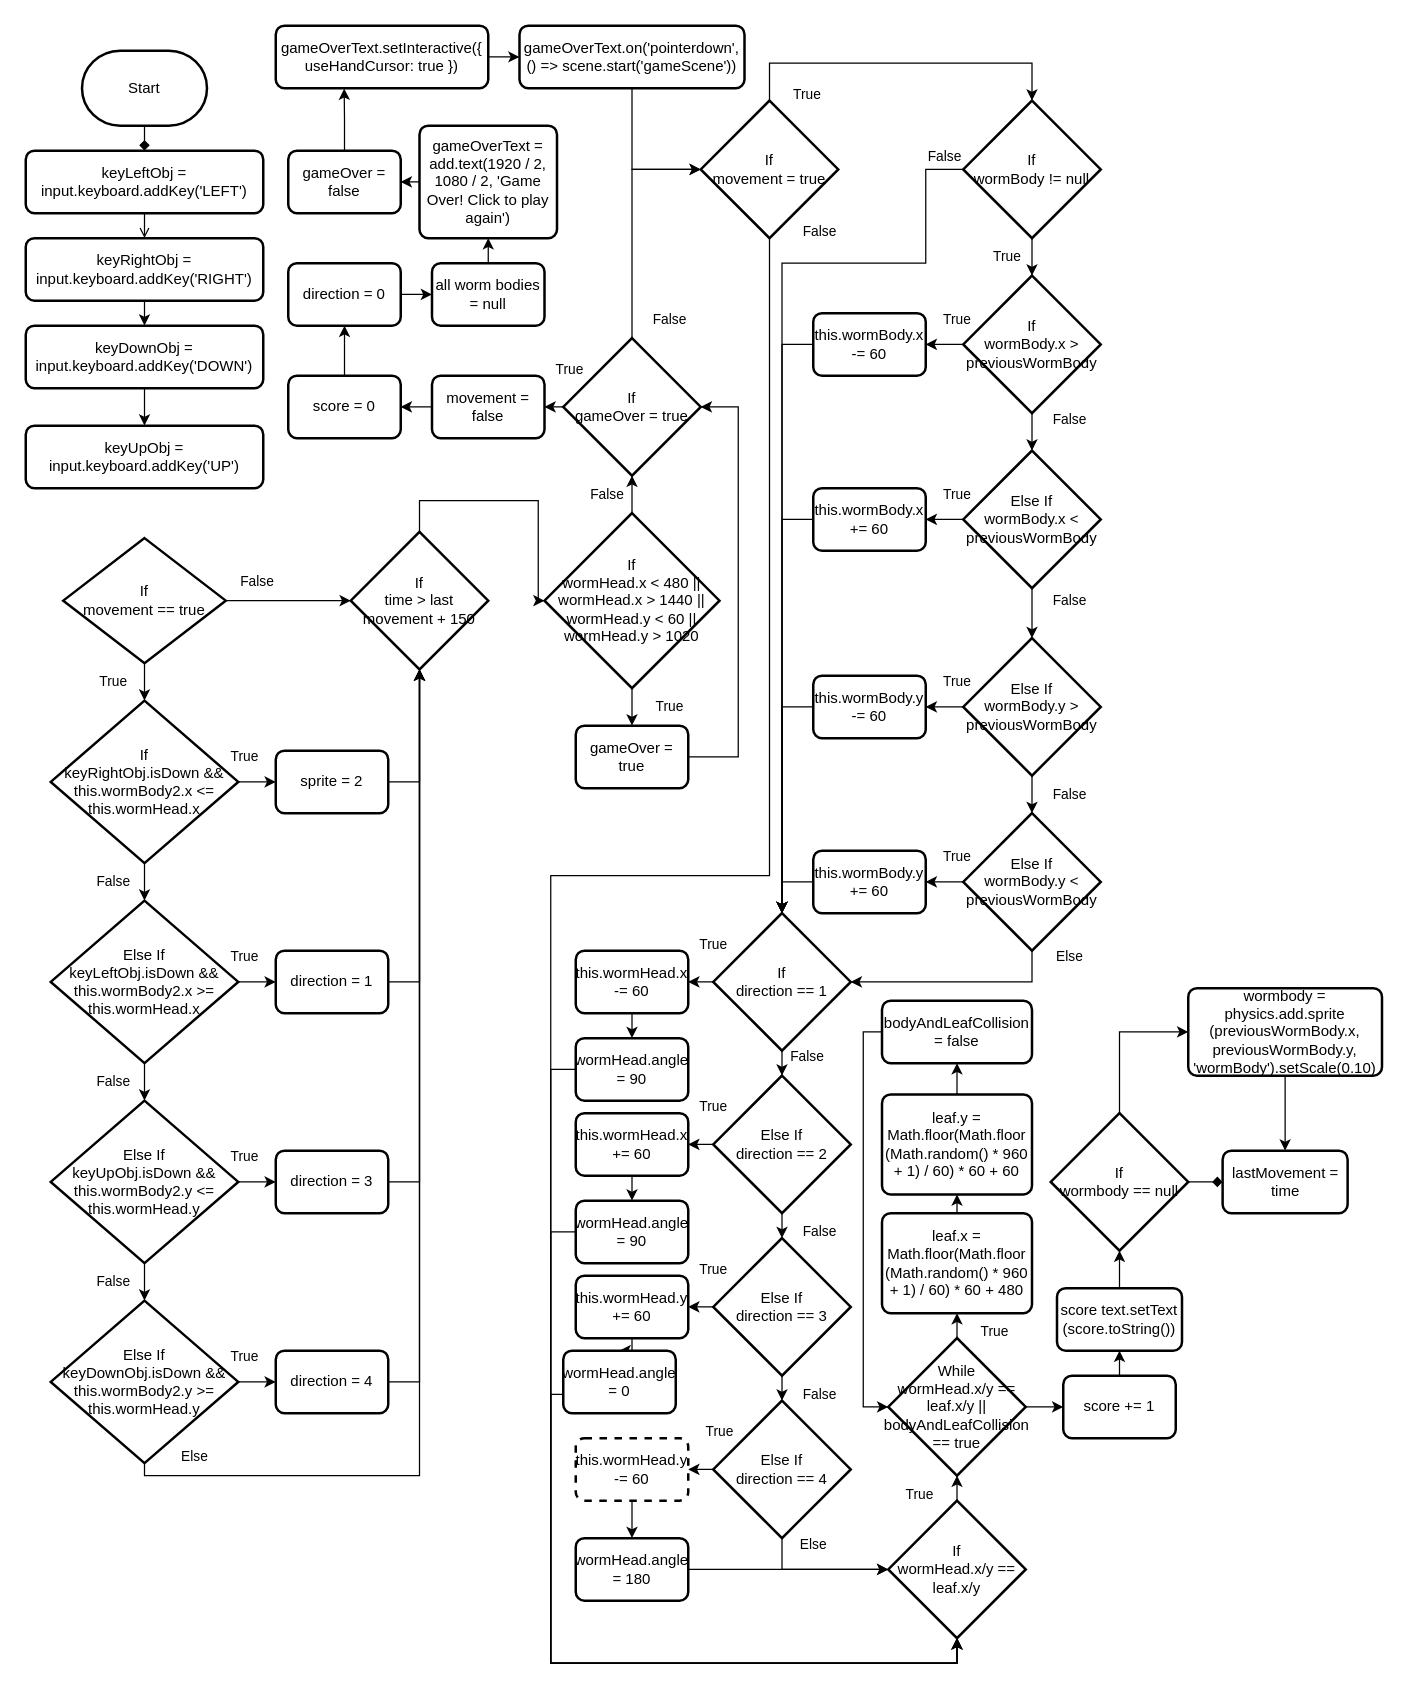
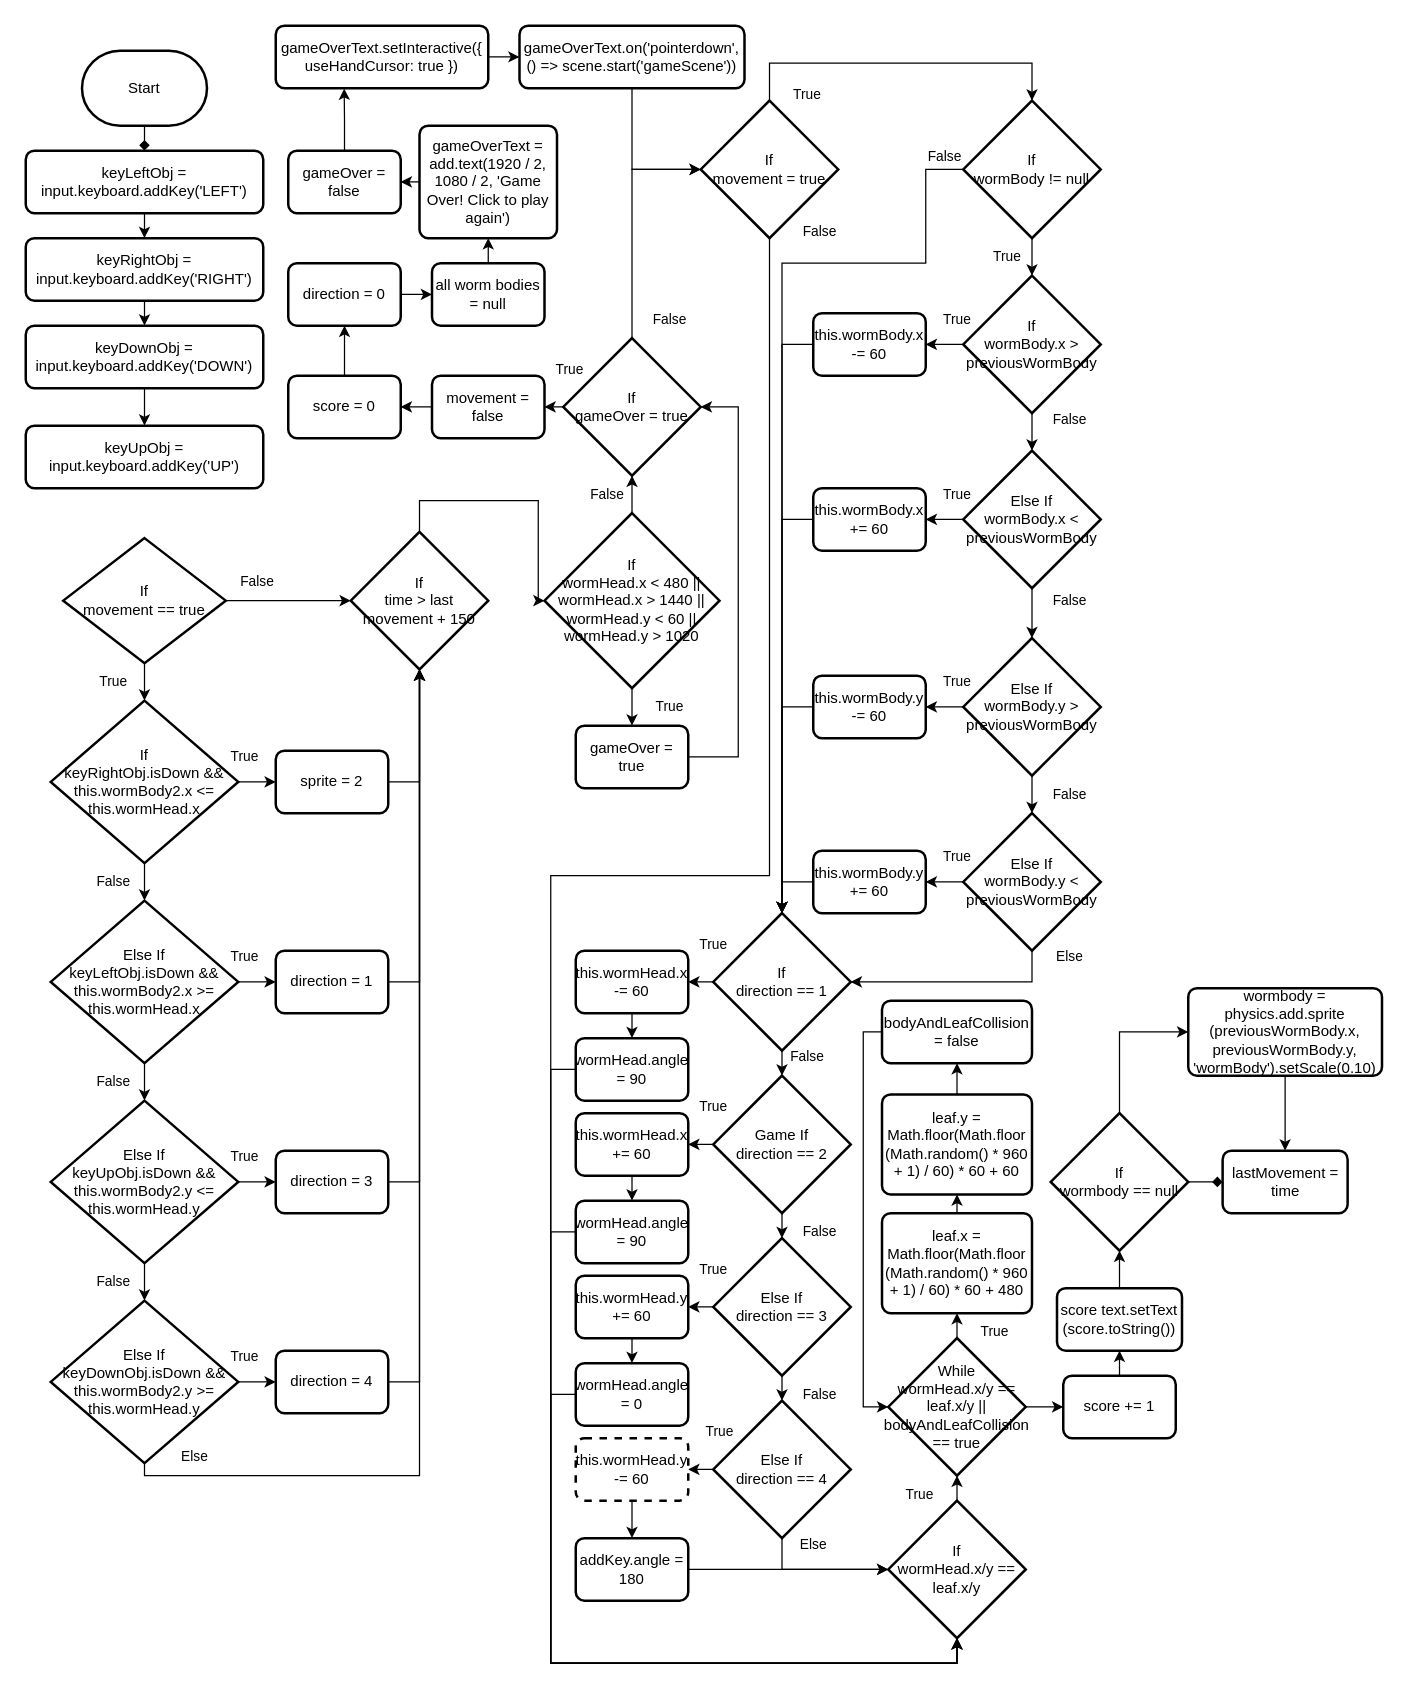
(144, 230) -> (144, 228)
(782, 1144) -> (782, 1144)
(619, 1382) -> (632, 1394)
(632, 1569) -> (632, 1569)
